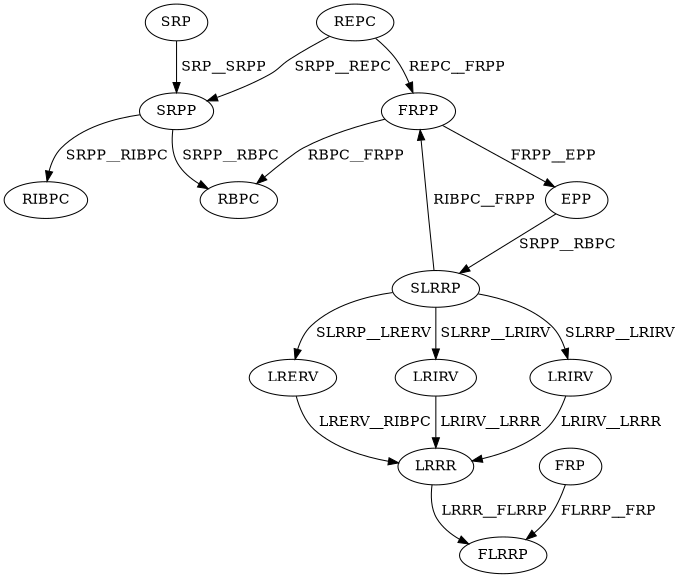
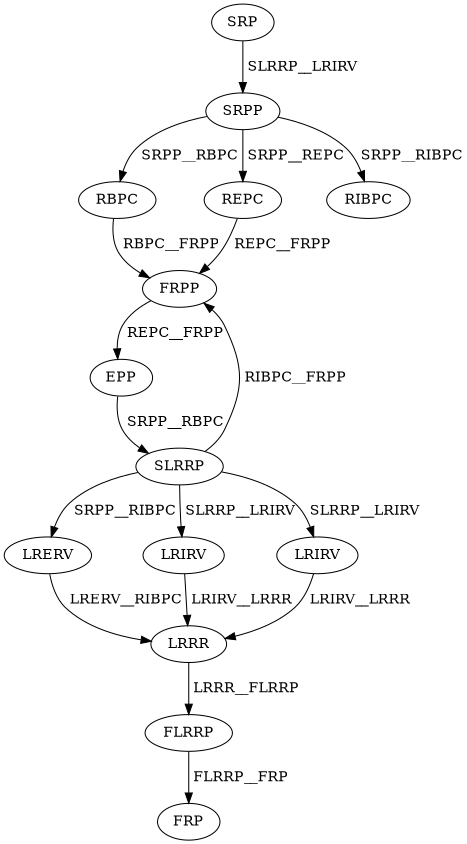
(221, 67) -> (300, 67)
(275, 71) -> (243, 151)
(321, 140) -> (117, 251)
(551, 156) -> (173, 333)
(372, 333) -> (123, 511)
(553, 511) -> (189, 772)
